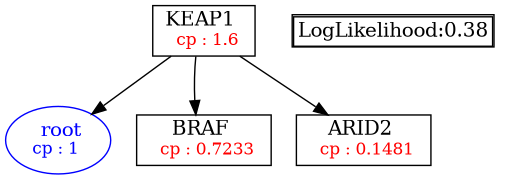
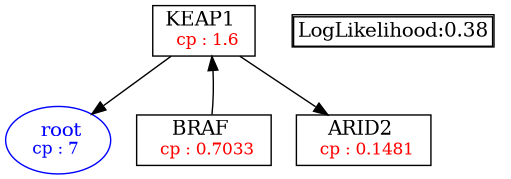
(195, 79) -> (213, 93)
(58, 149) -> (58, 149)
(207, 149) -> (207, 149)
